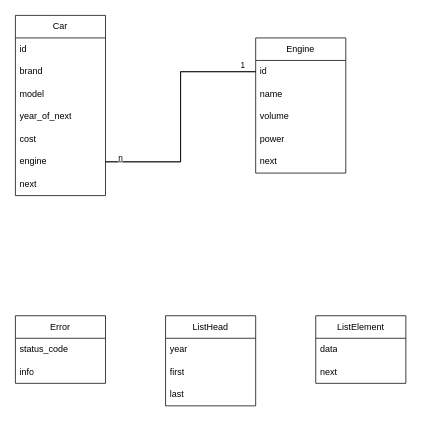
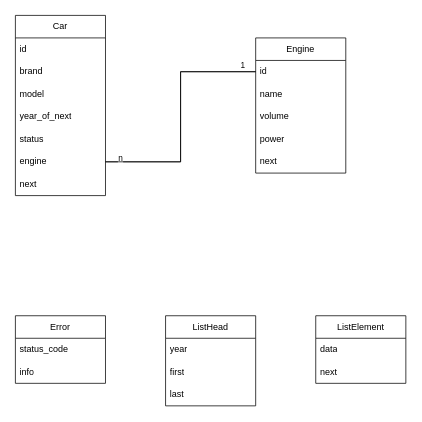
(30, 139) -> (35, 139)
